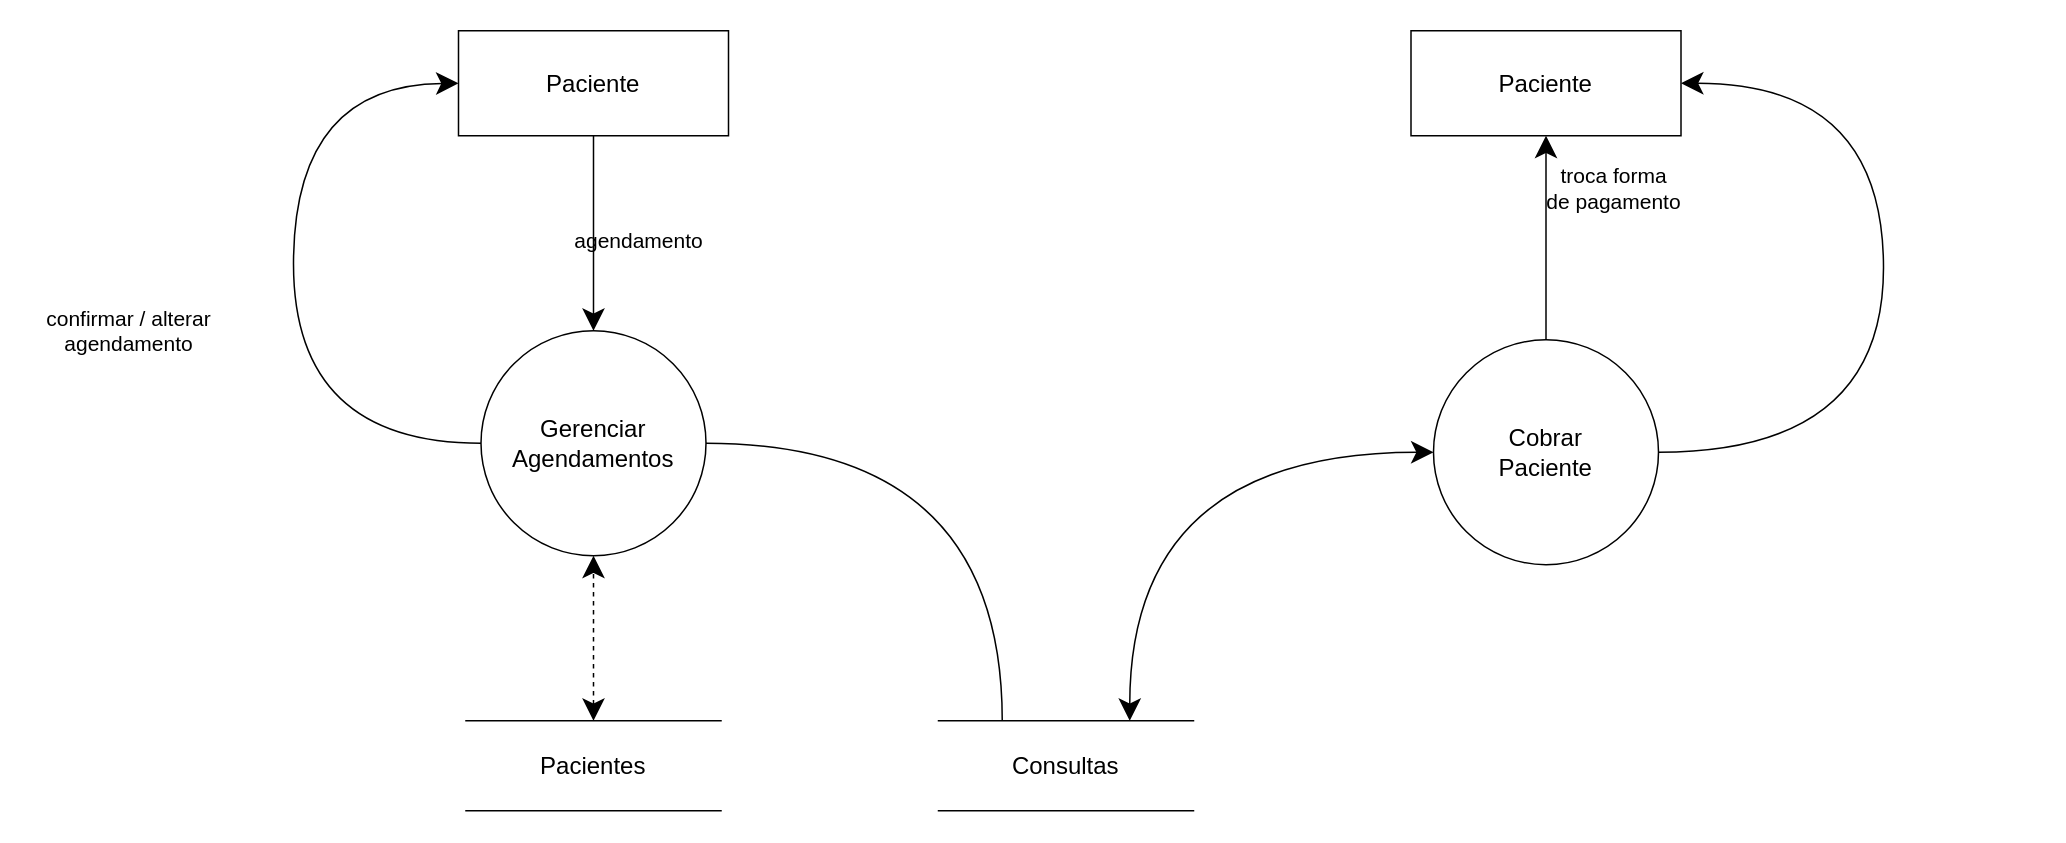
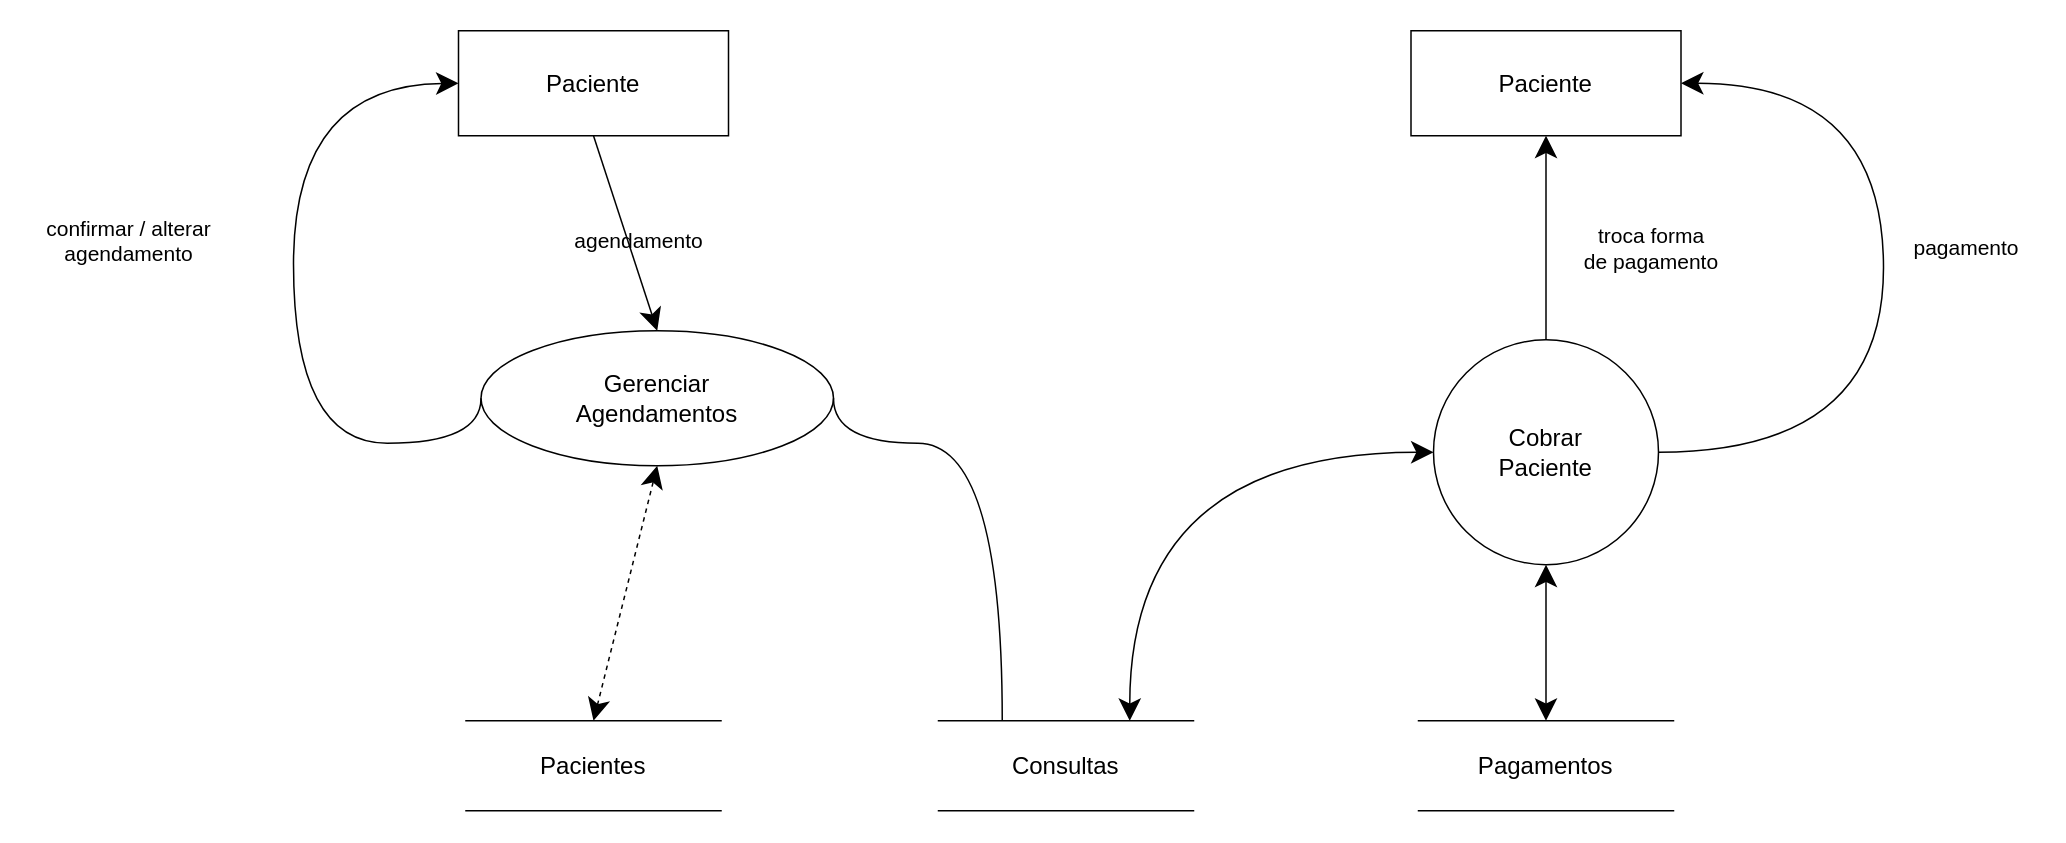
(1613, 188) -> (1651, 248)
none -> (1966, 248)
(128, 331) -> (128, 241)
(593, 443) -> (657, 398)
none -> (1546, 642)
none -> (1546, 766)
